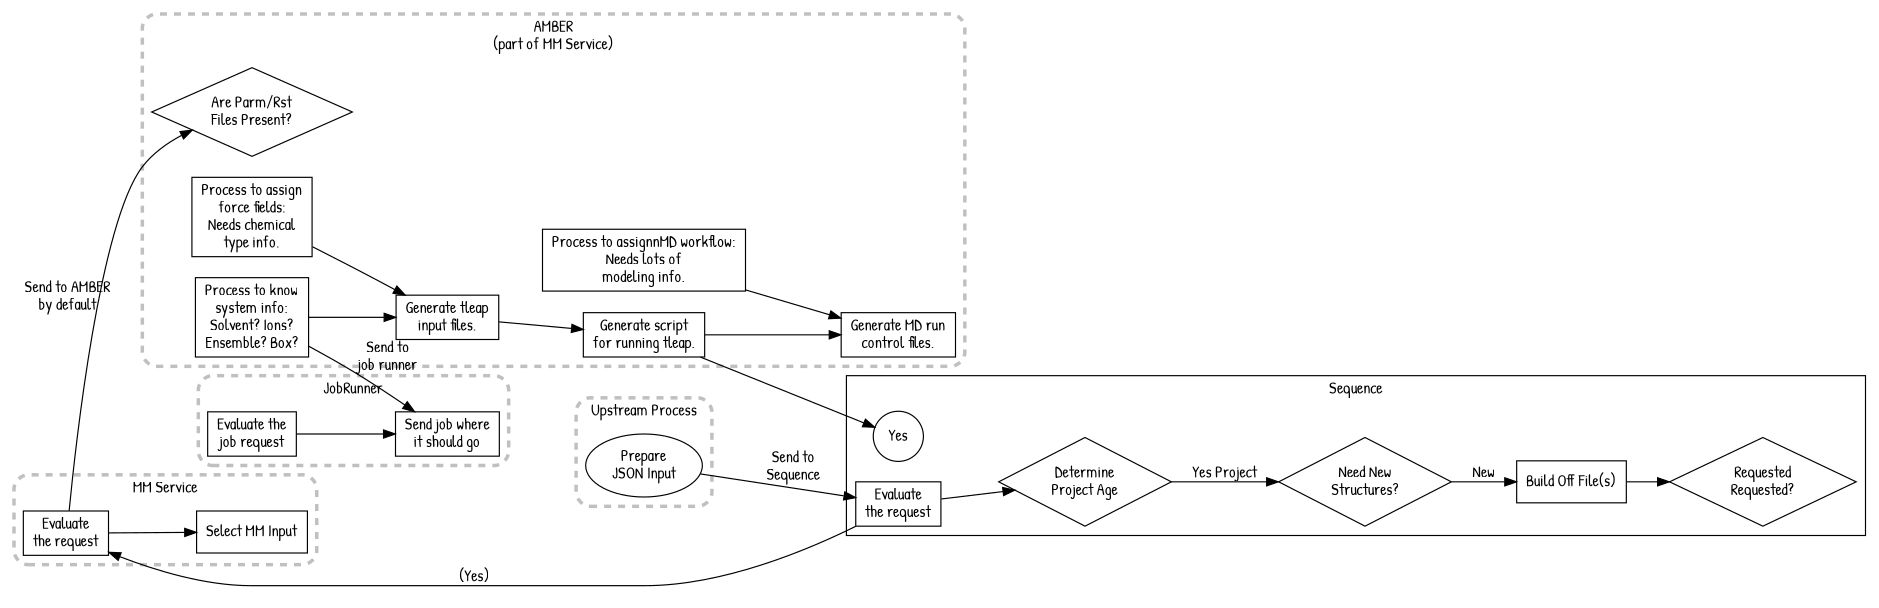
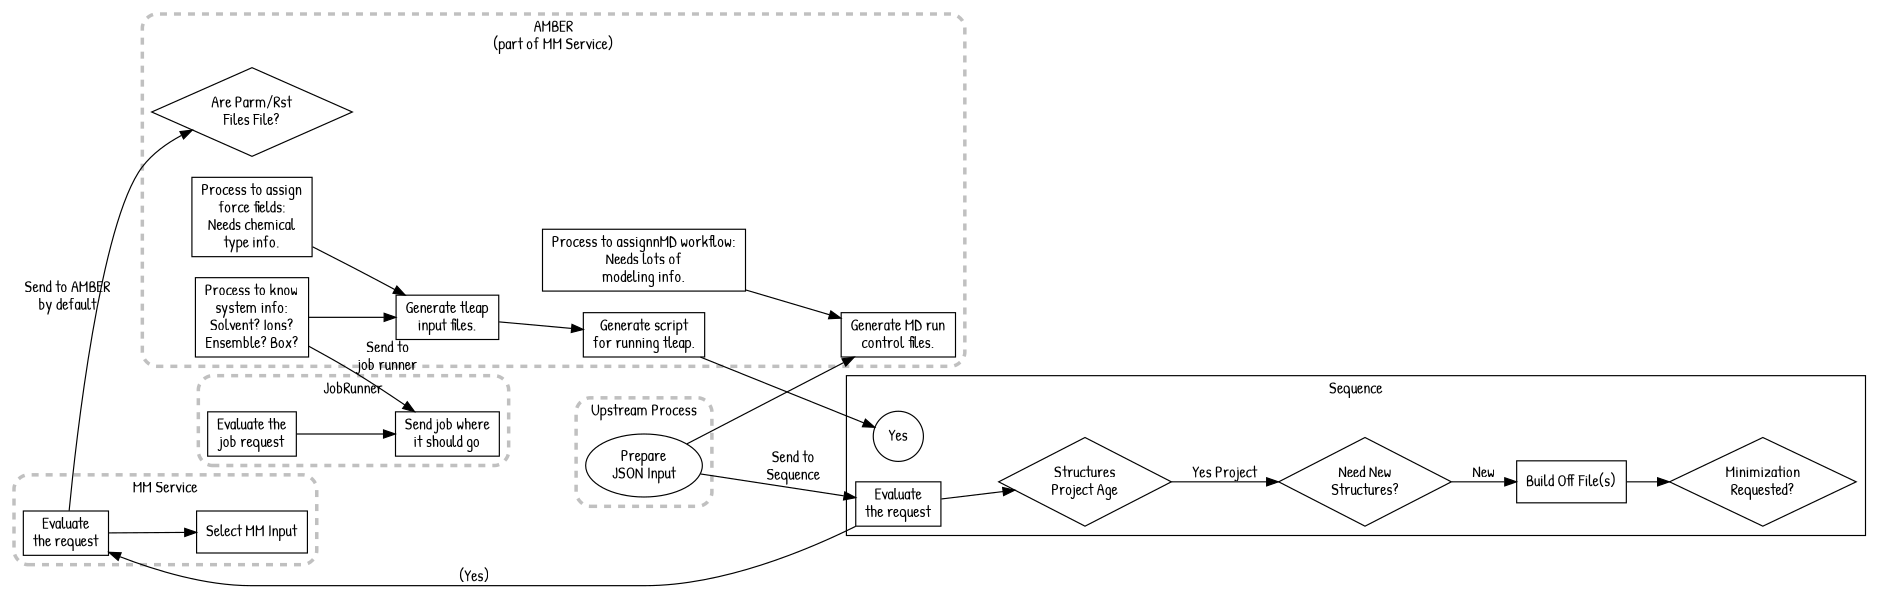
(252, 112) -> (252, 112)
(767, 335) -> (765, 403)
(1085, 482) -> (1085, 482)
(1763, 482) -> (1763, 482)
